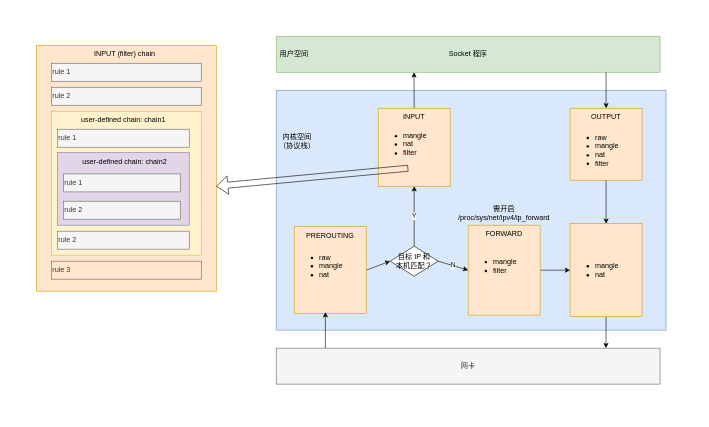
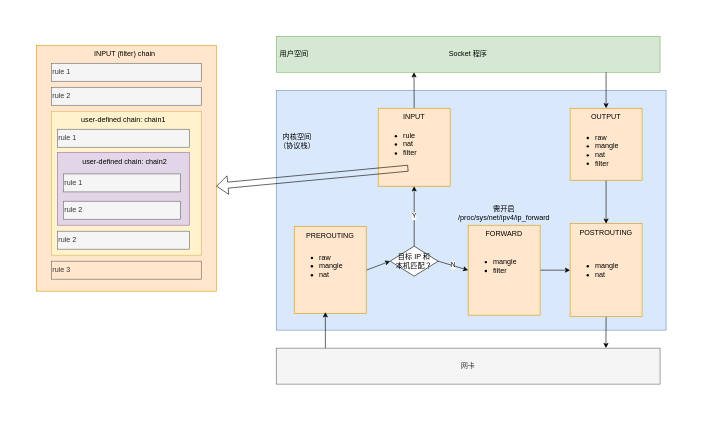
(391, 144) -> (390, 144)
none -> (606, 233)
